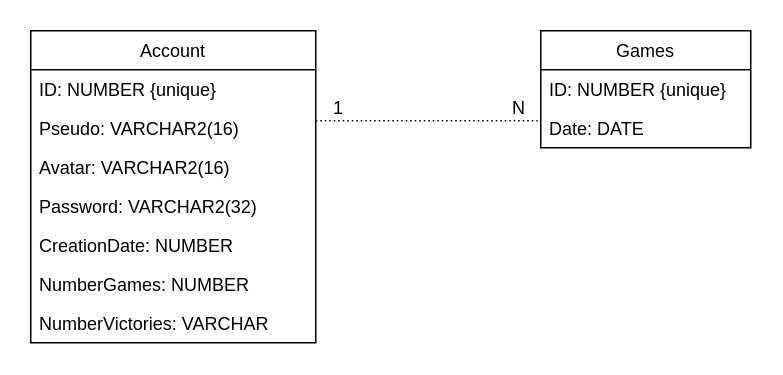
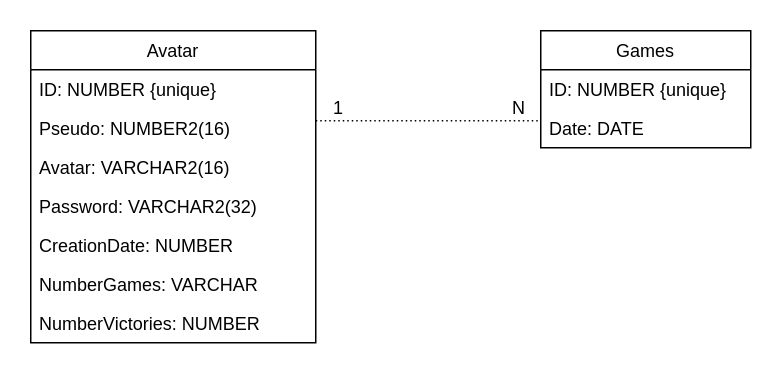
(173, 51) -> (173, 51)
(135, 129) -> (130, 129)
(130, 285) -> (135, 285)
(151, 324) -> (146, 324)
